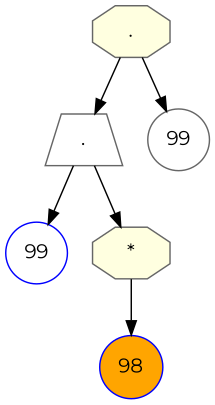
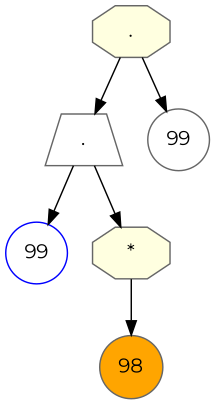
(131, 367) -> (131, 367)
